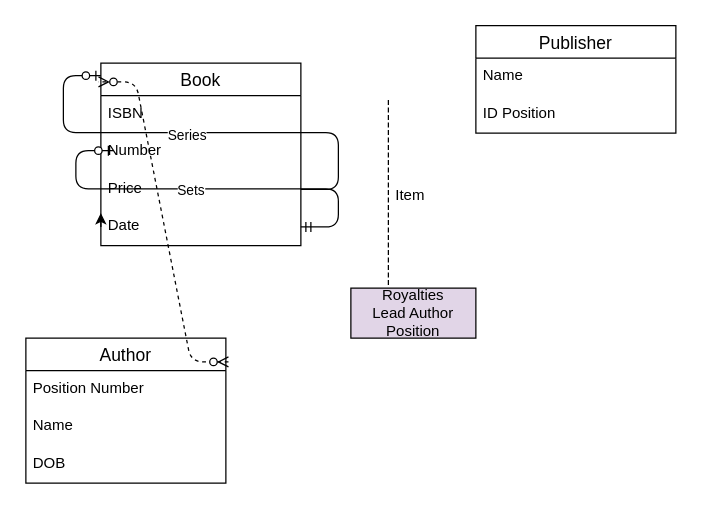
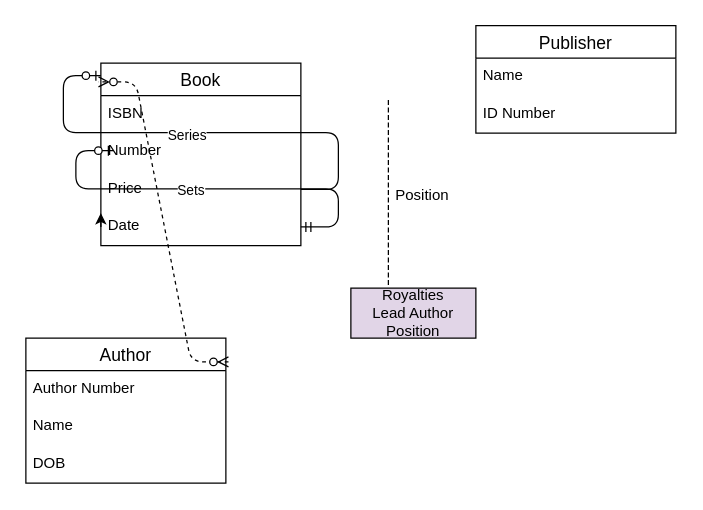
(523, 113) -> (518, 113)
(412, 195) -> (425, 195)
(90, 388) -> (85, 388)
